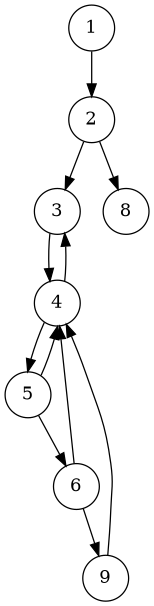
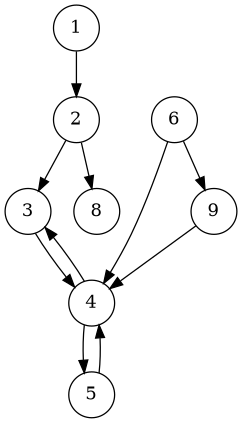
(49, 435) -> none
